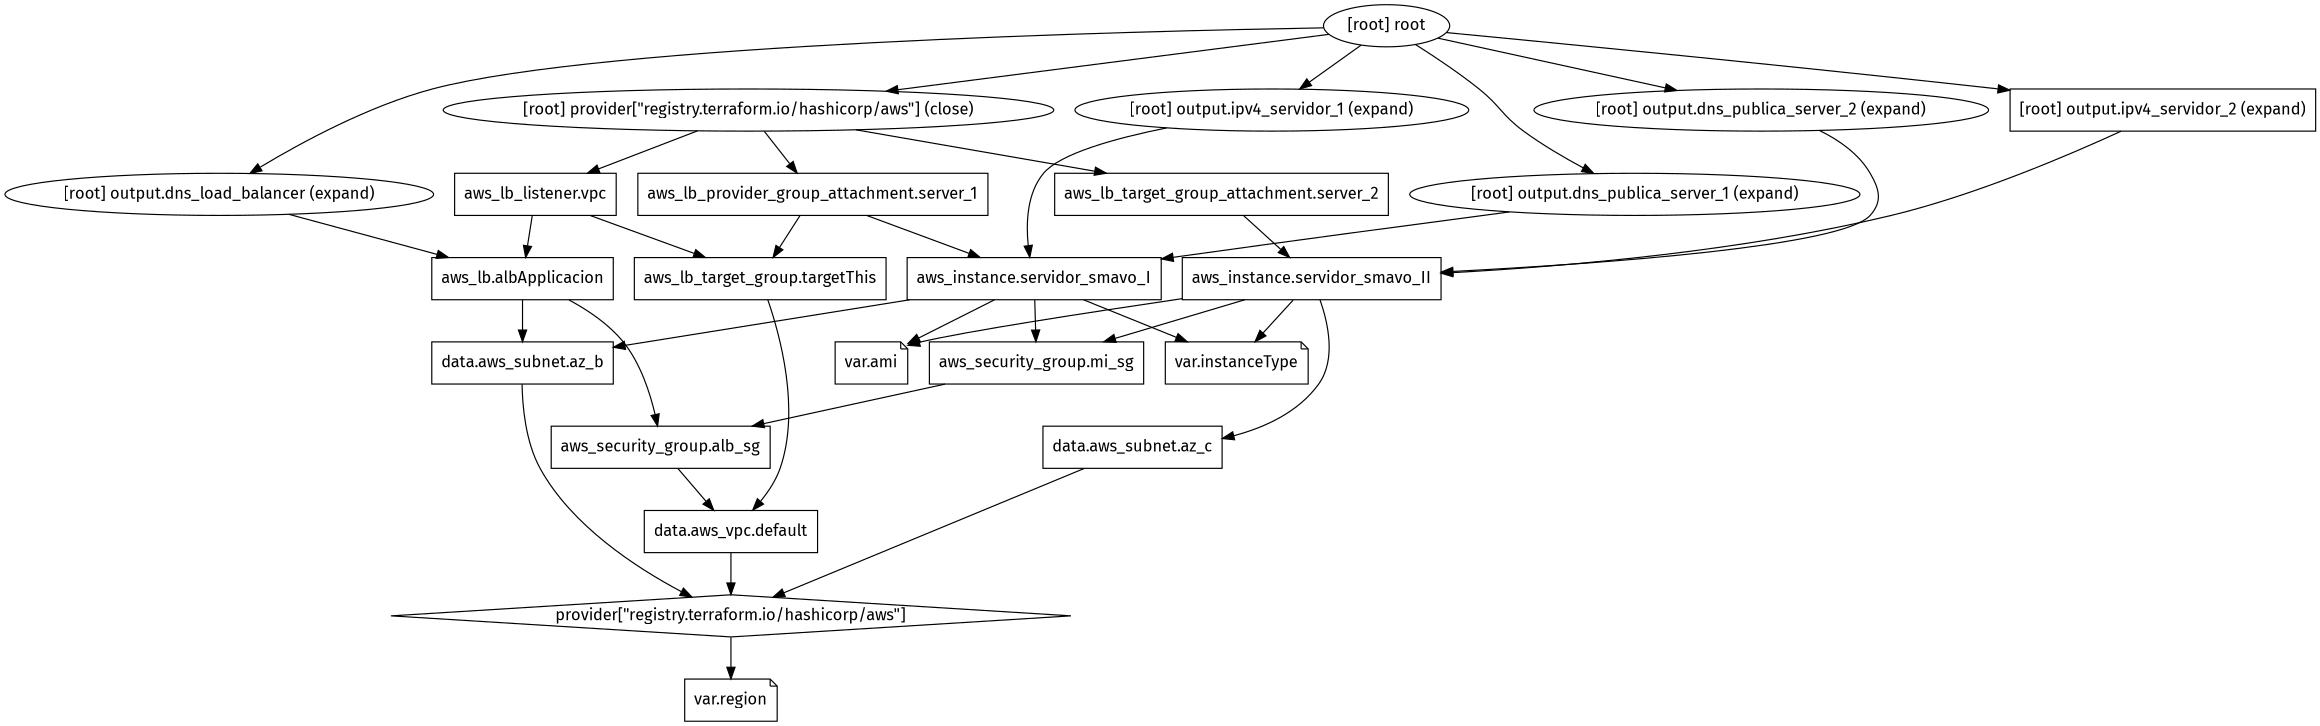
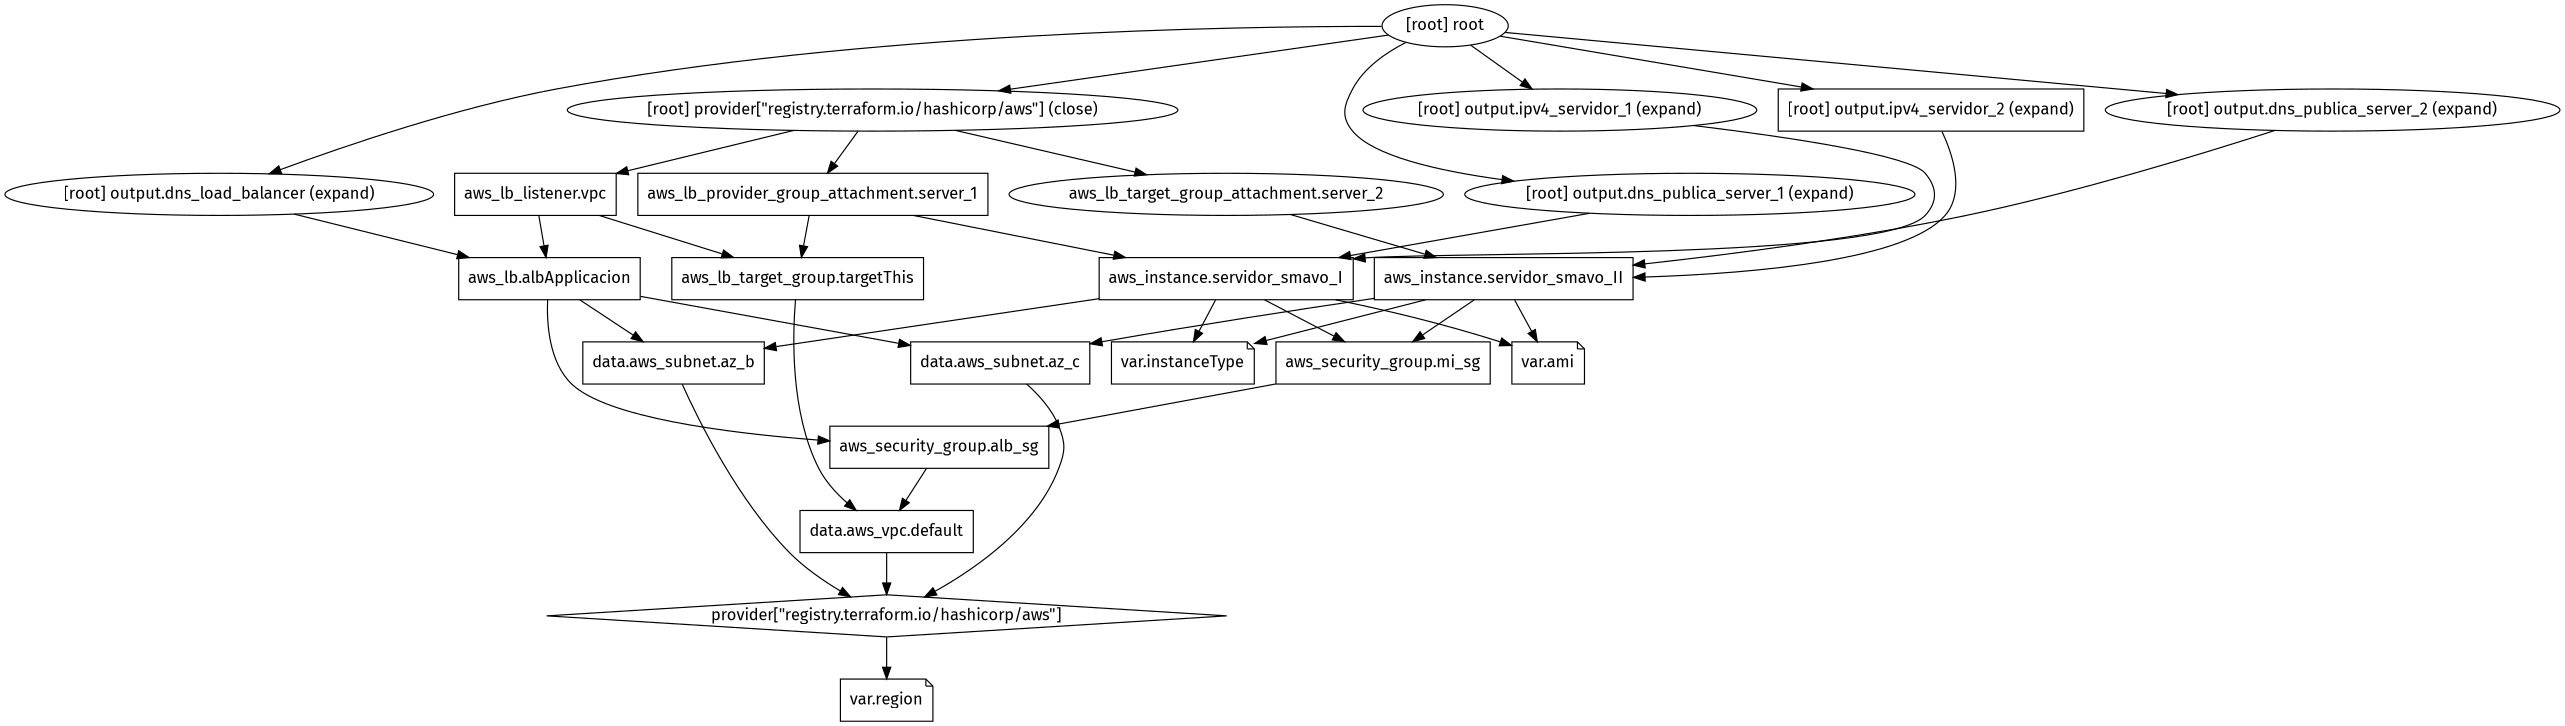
(1222, 194) -> (1226, 194)
none -> (770, 320)
